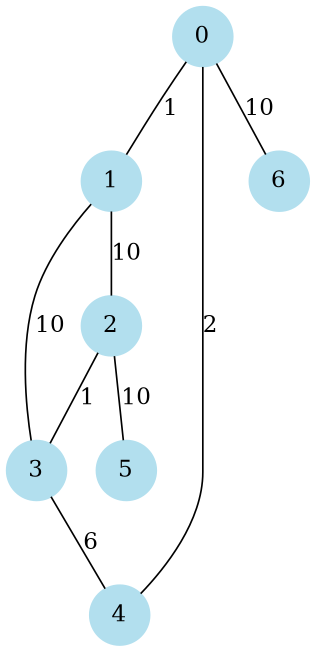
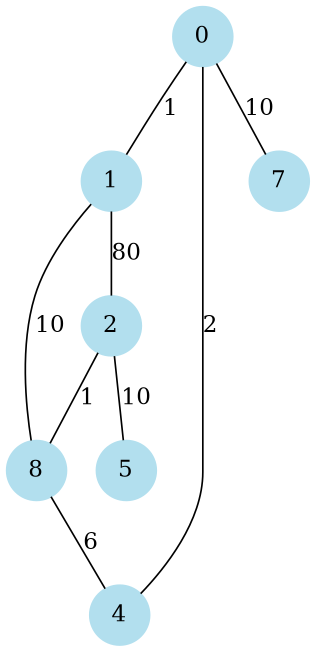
(279, 181) -> (279, 181)
(127, 254) -> (127, 254)
(37, 470) -> (37, 470)
